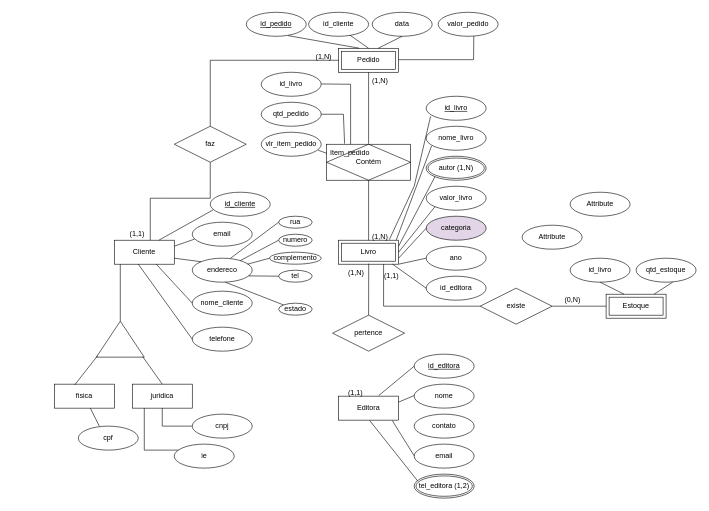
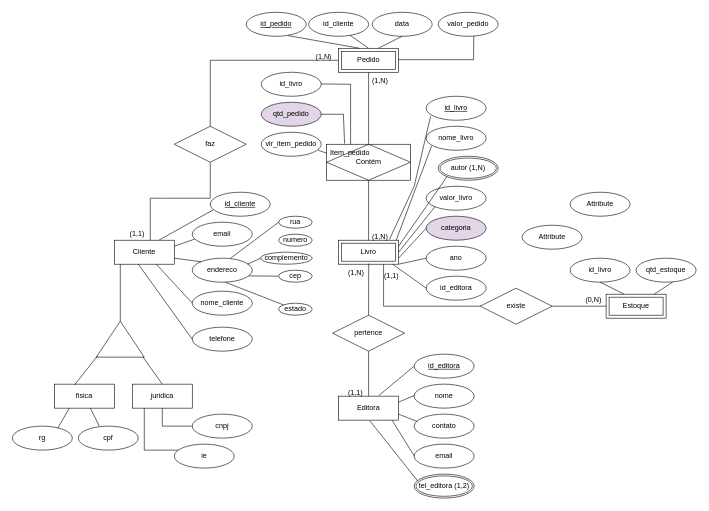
(291, 114) -> (291, 114)
(456, 168) -> (468, 168)
(259, 251) -> none
(296, 258) -> (287, 258)
(296, 276) -> (296, 276)
(573, 300) -> (594, 300)
none -> (369, 374)
none -> (408, 418)
none -> (63, 419)
none -> (42, 438)
